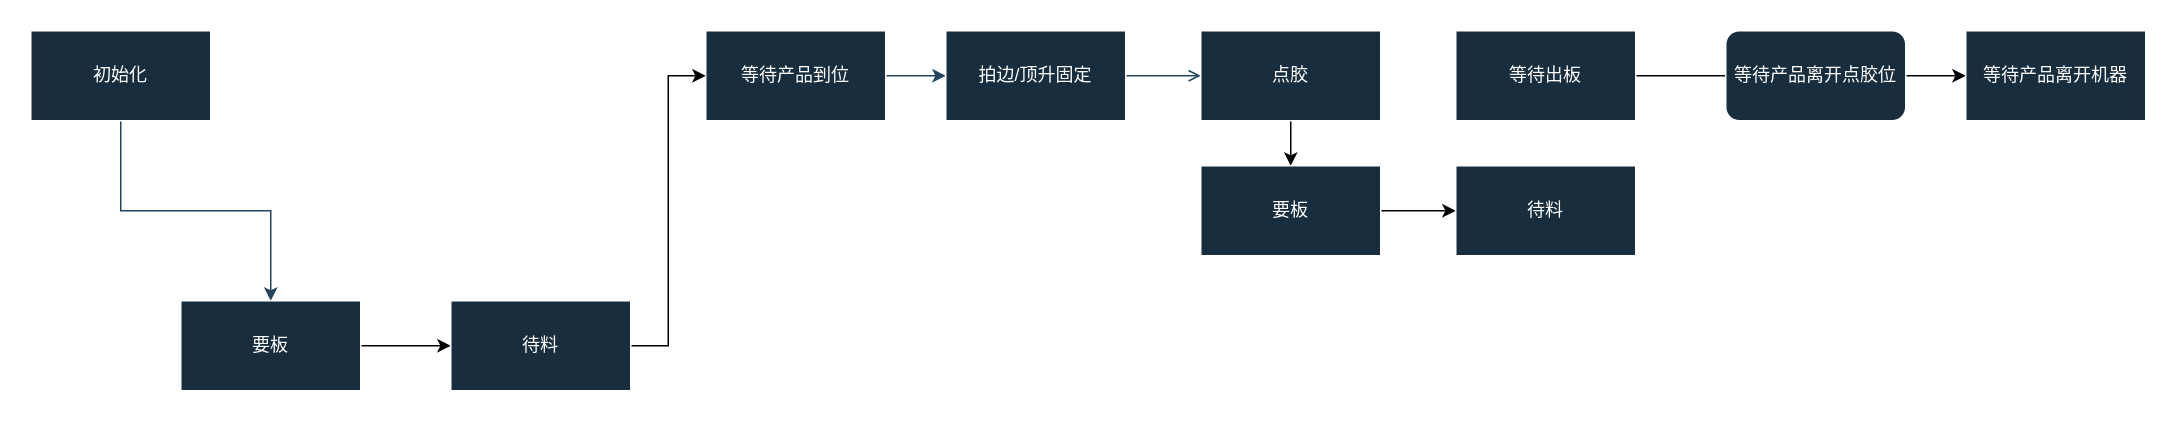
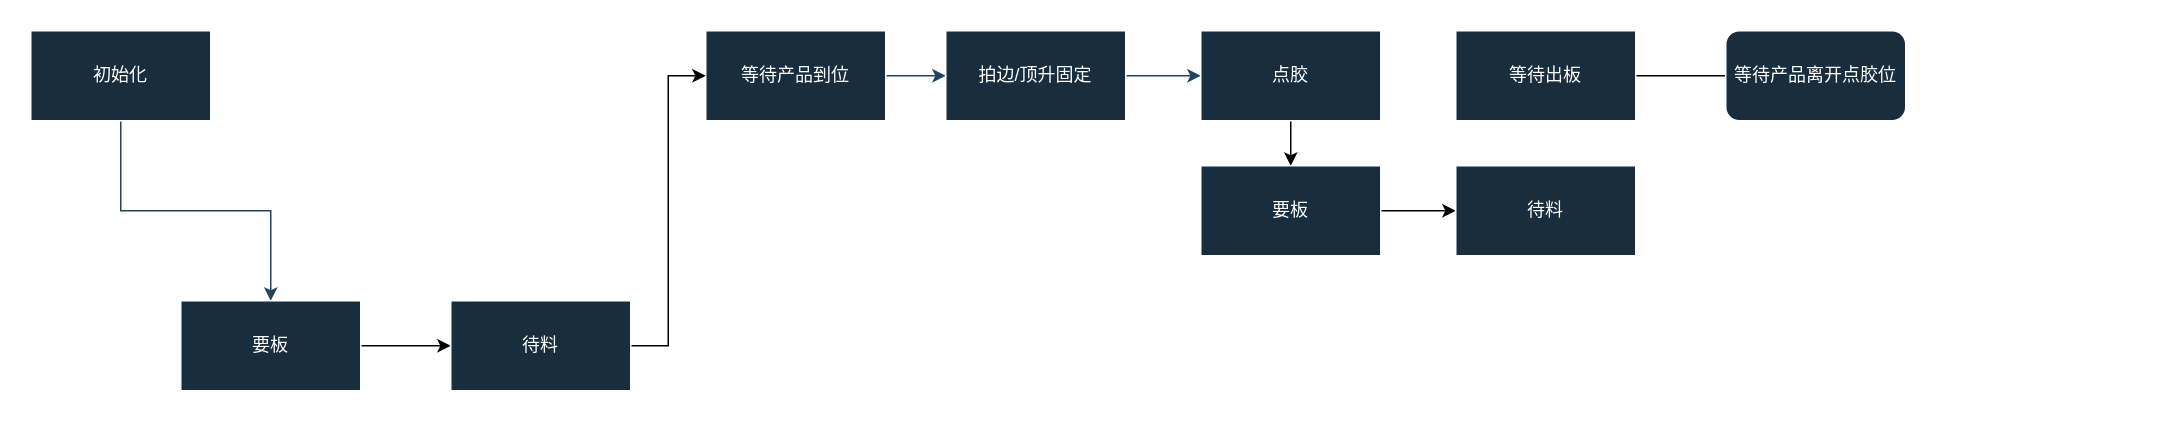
(1191, 76) -> (1189, 76)
(1931, 76) -> none
(2056, 76) -> none
